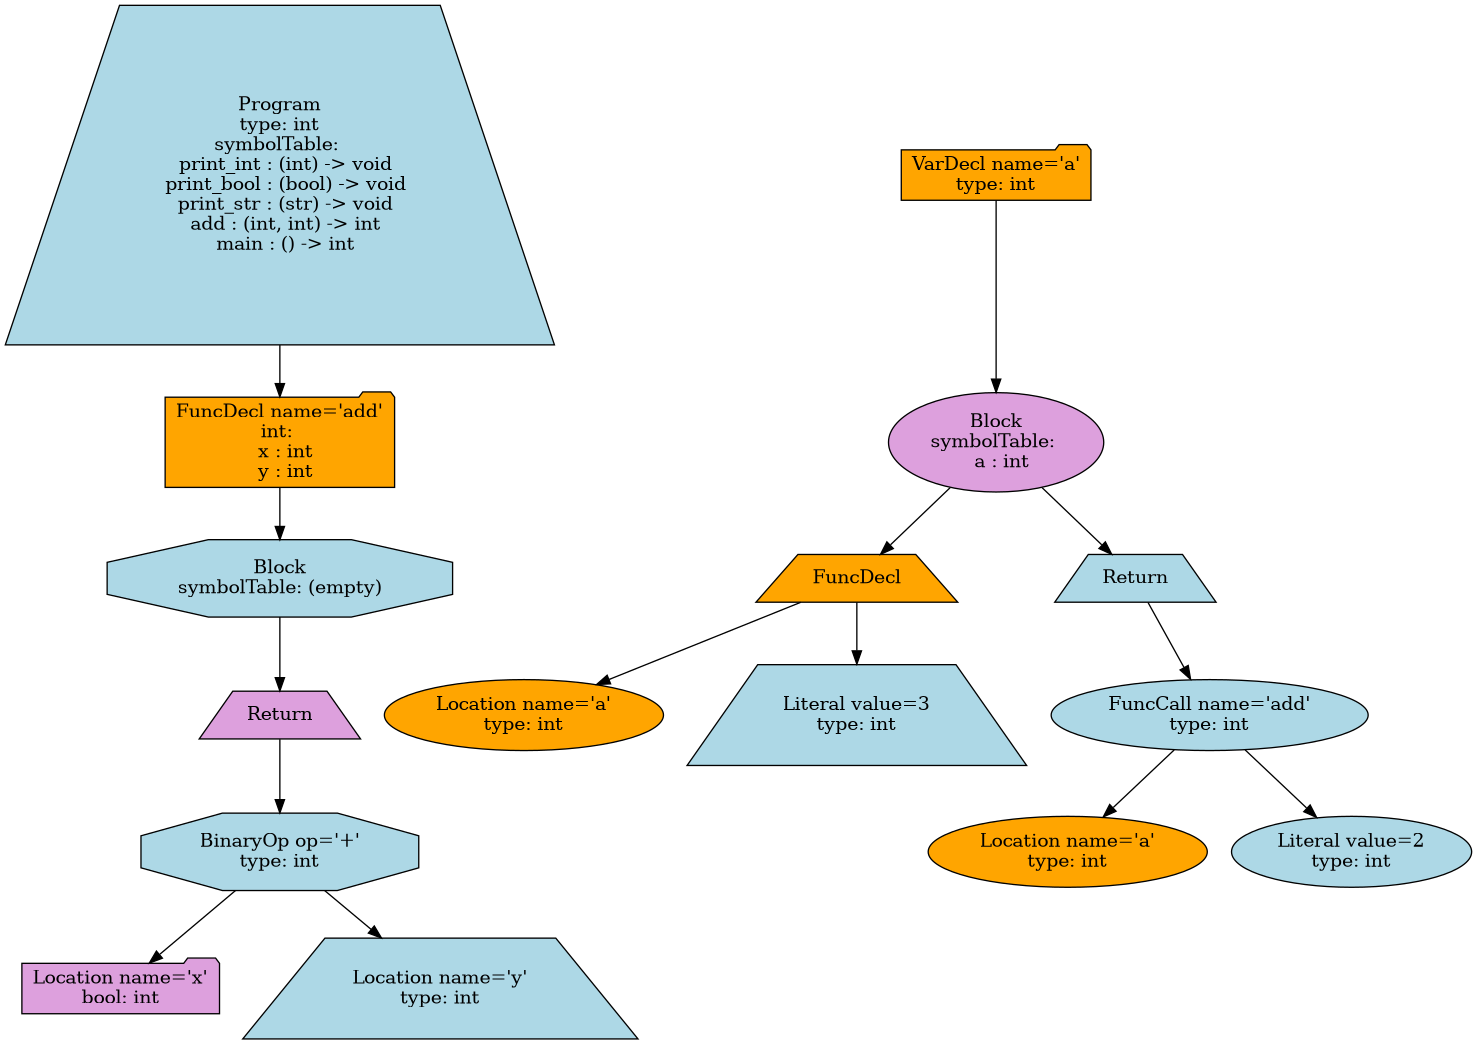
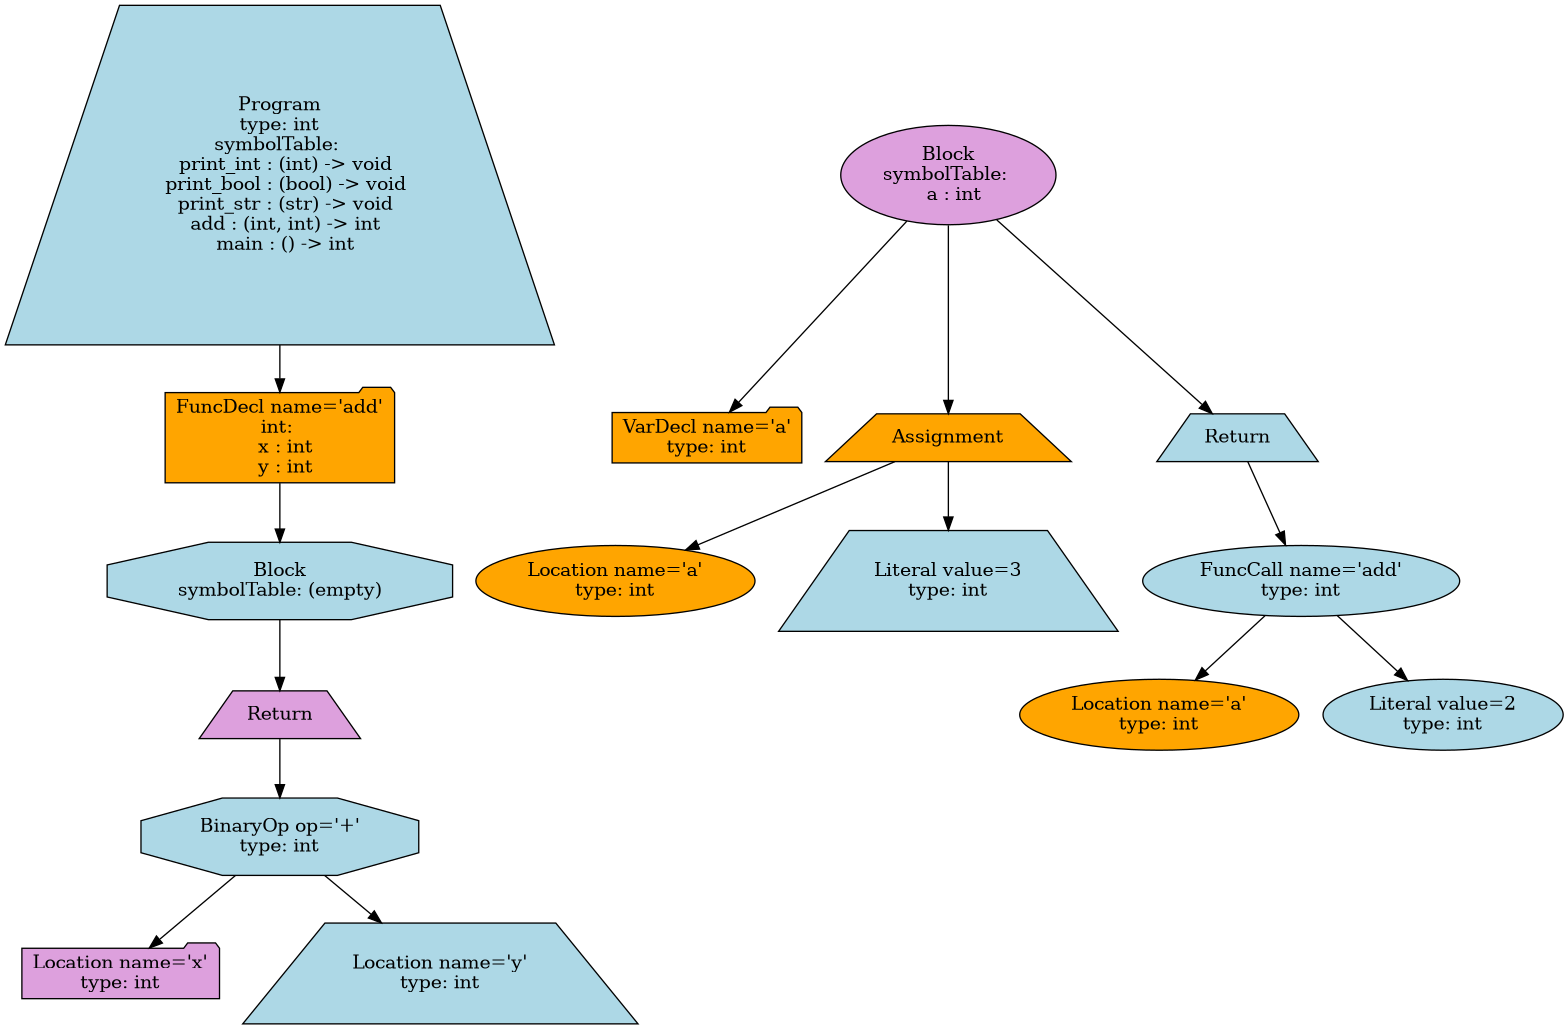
(996, 290) -> (823, 312)
(857, 578) -> (948, 438)
(121, 989) -> (121, 973)
